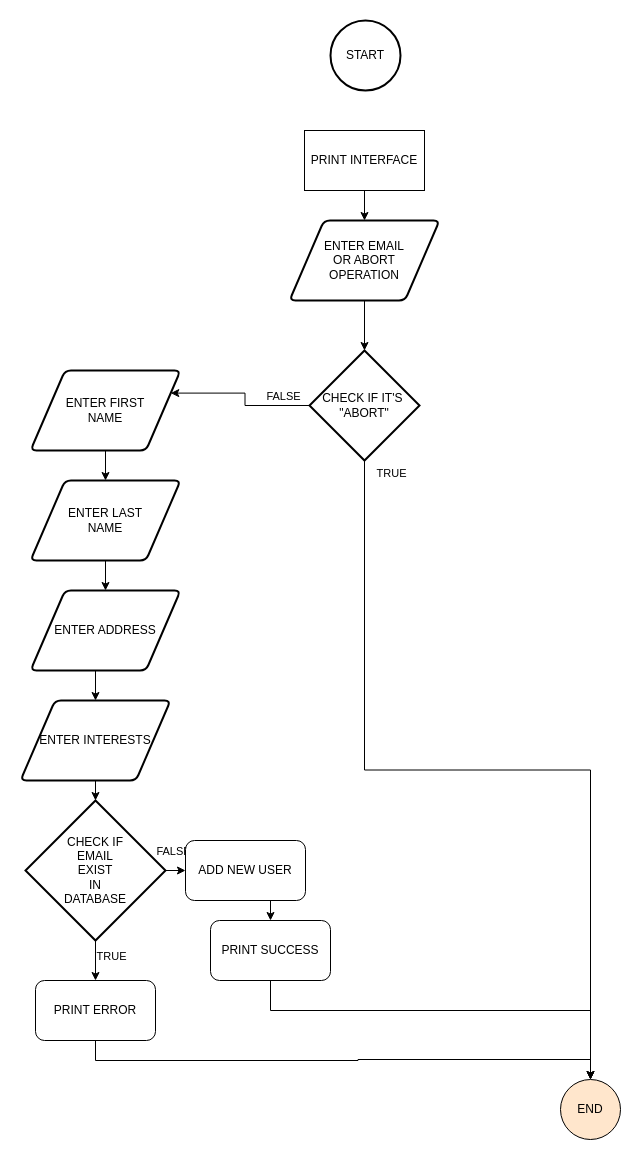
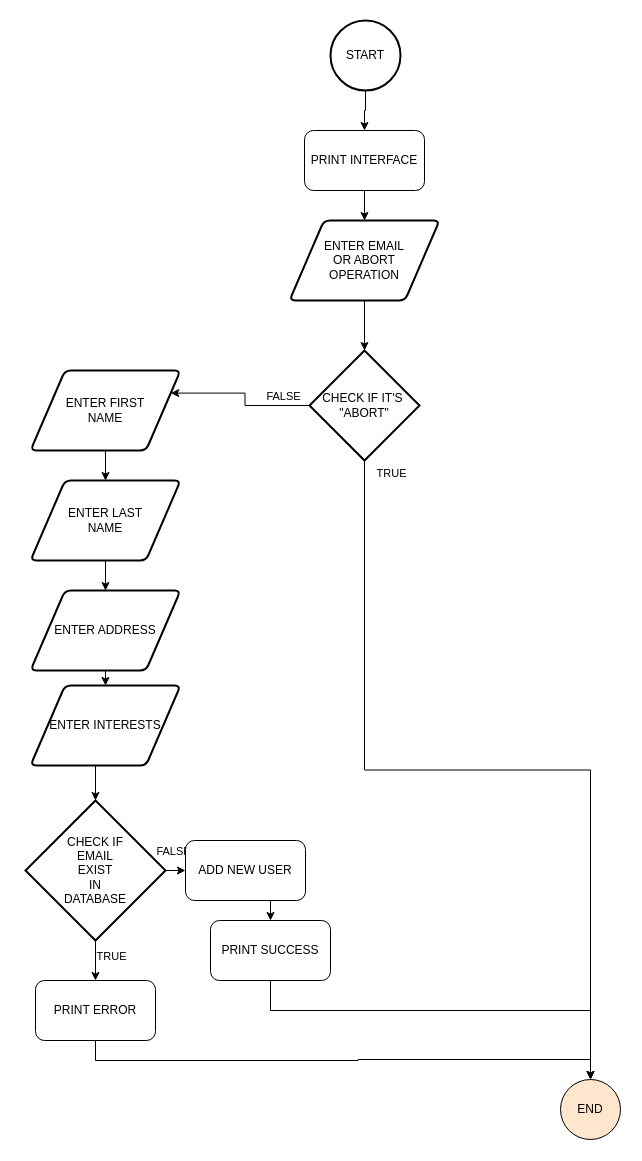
none -> (366, 108)
(365, 161) -> (365, 161)
(96, 741) -> (106, 726)
